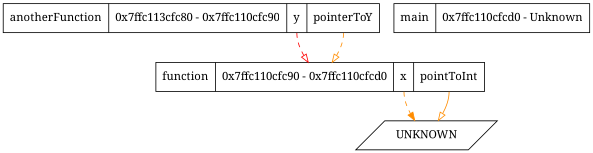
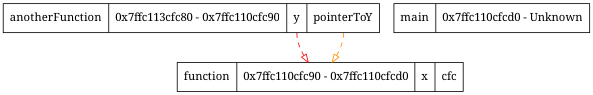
(449, 77) -> (449, 77)
(427, 135) -> none
